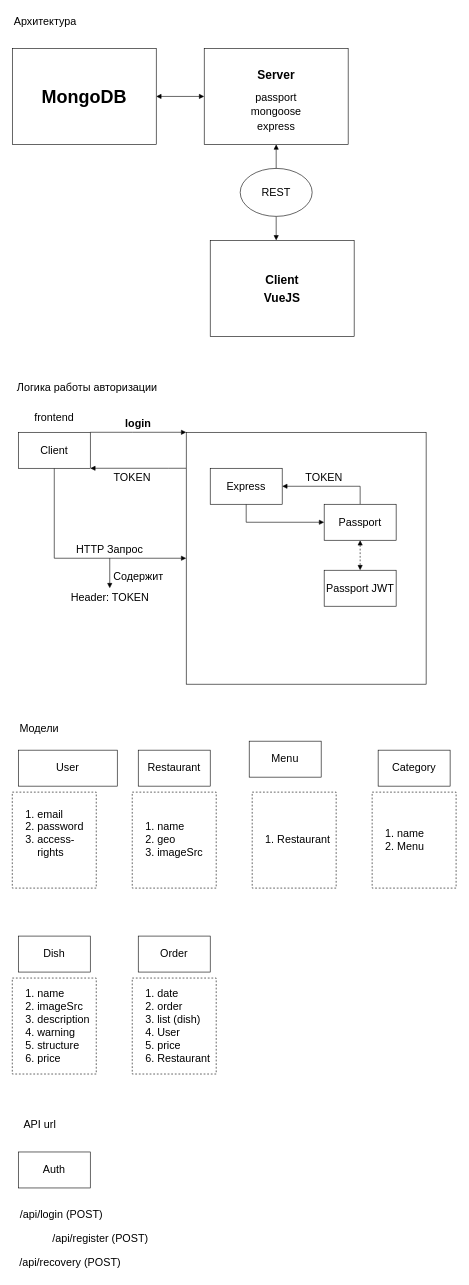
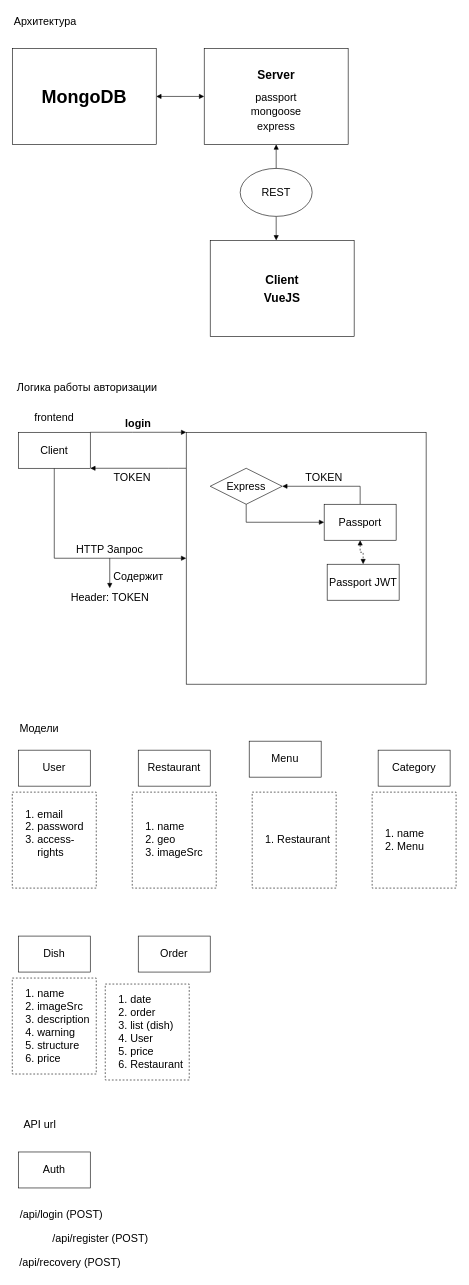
(246, 486) -> (246, 486)
(360, 588) -> (363, 582)
(68, 768) -> (54, 768)
(174, 1026) -> (147, 1032)
